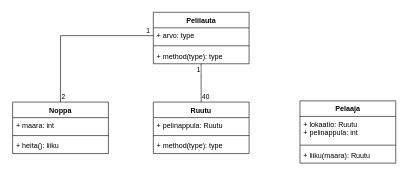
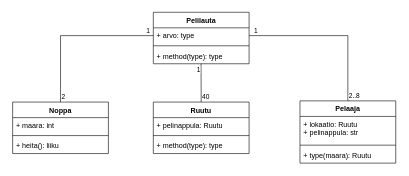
none -> (301, 36)
(333, 125) -> (333, 125)
(340, 156) -> (341, 156)
